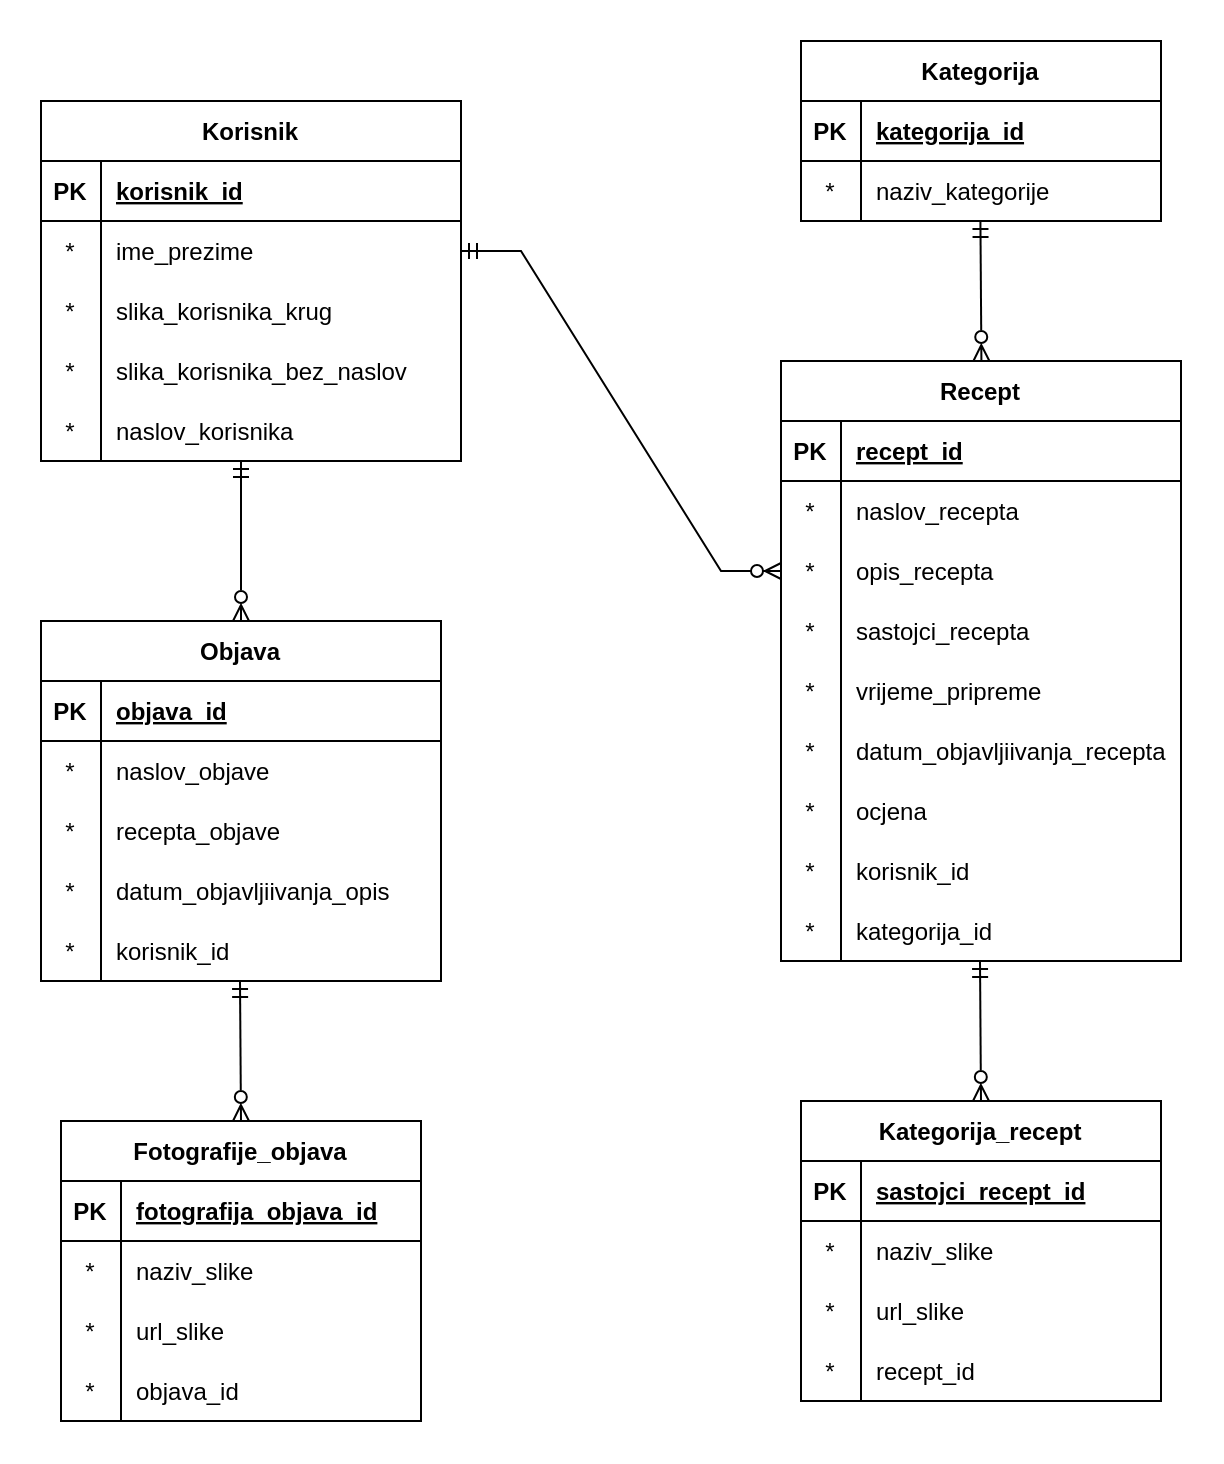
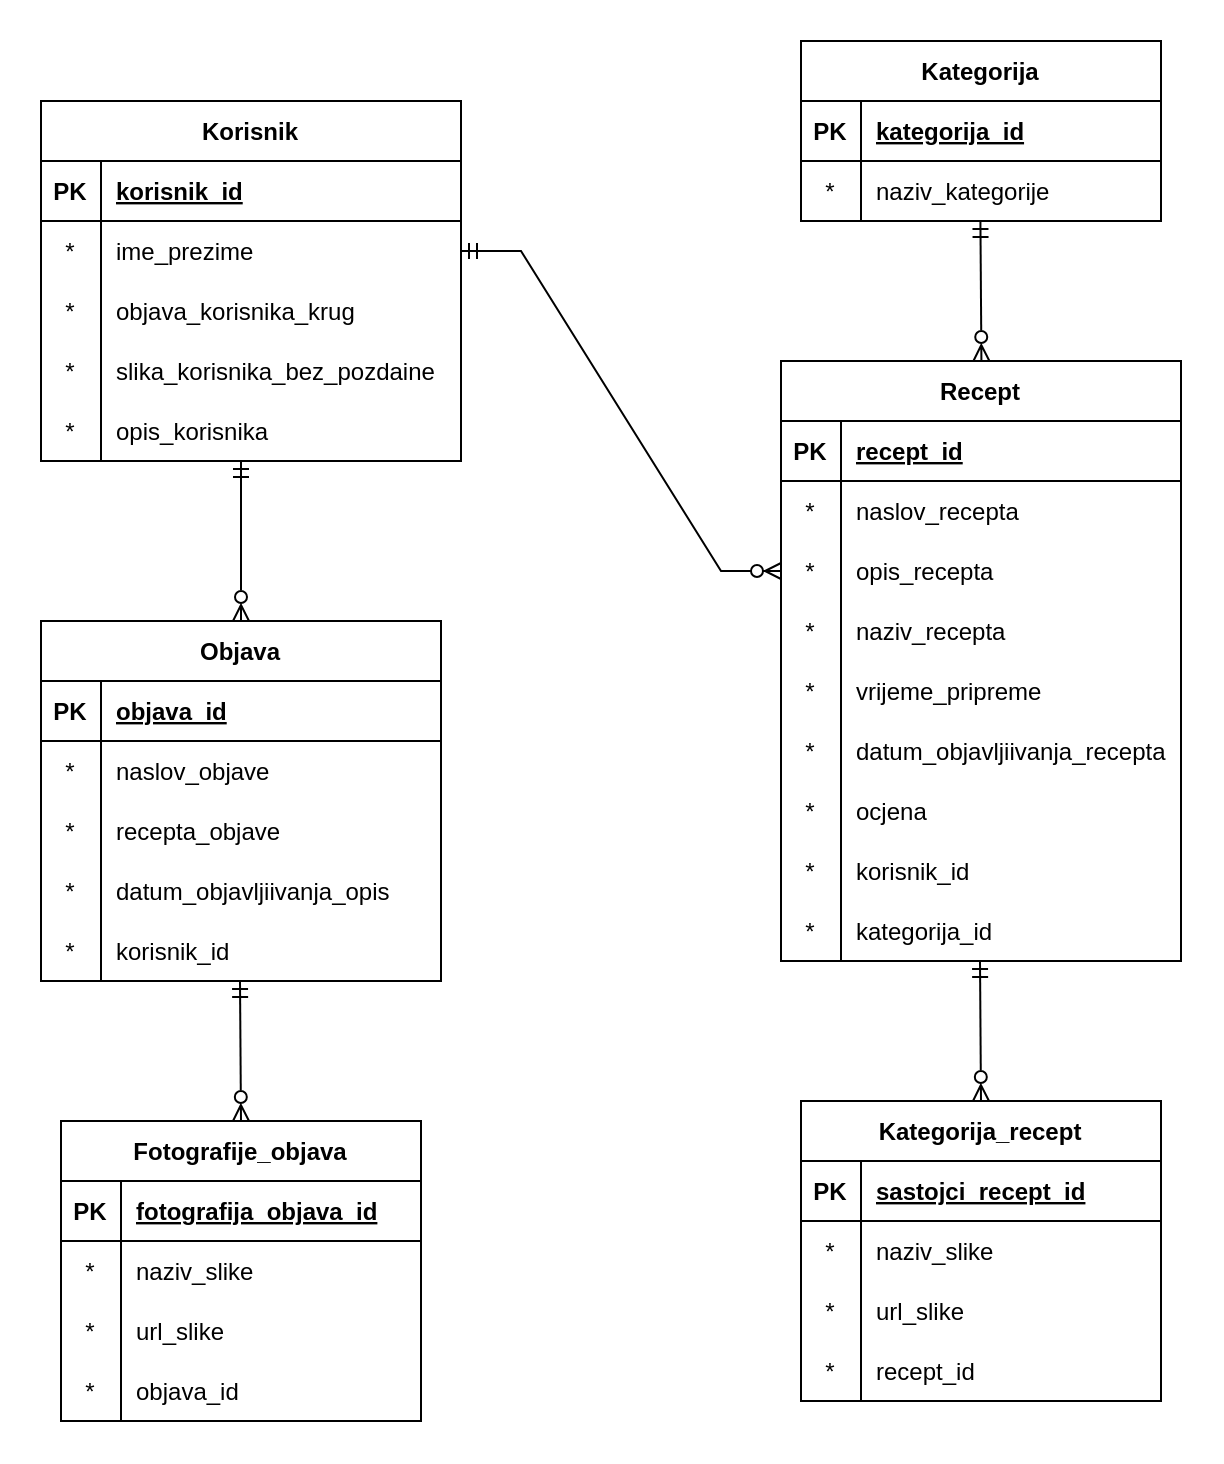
(238, 312) -> (251, 312)
(275, 372) -> (289, 372)
(214, 432) -> (201, 432)
(960, 632) -> (940, 632)
